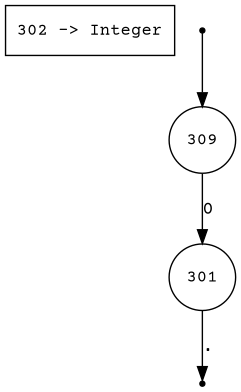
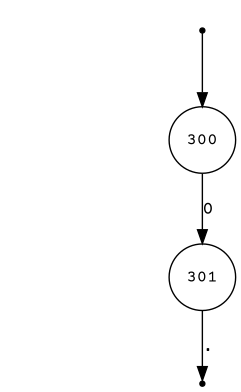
(90, 30) -> none
(202, 140) -> (202, 140)
